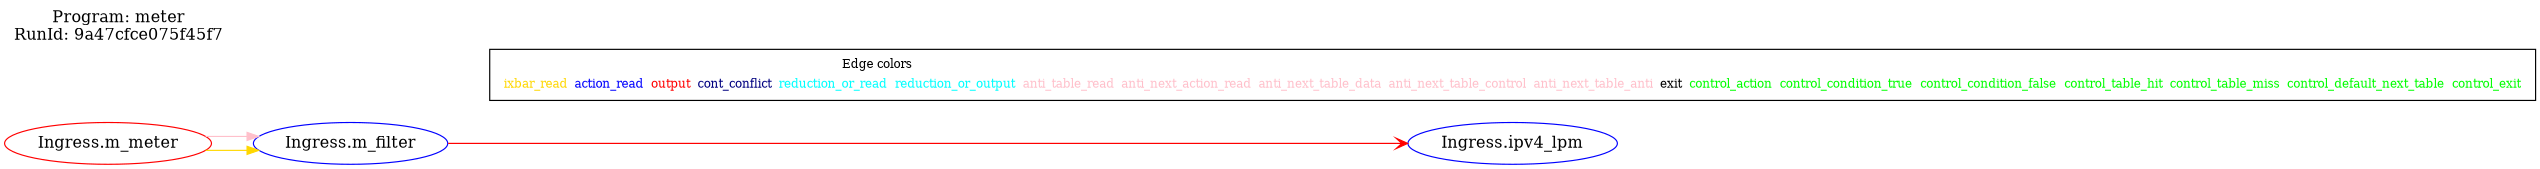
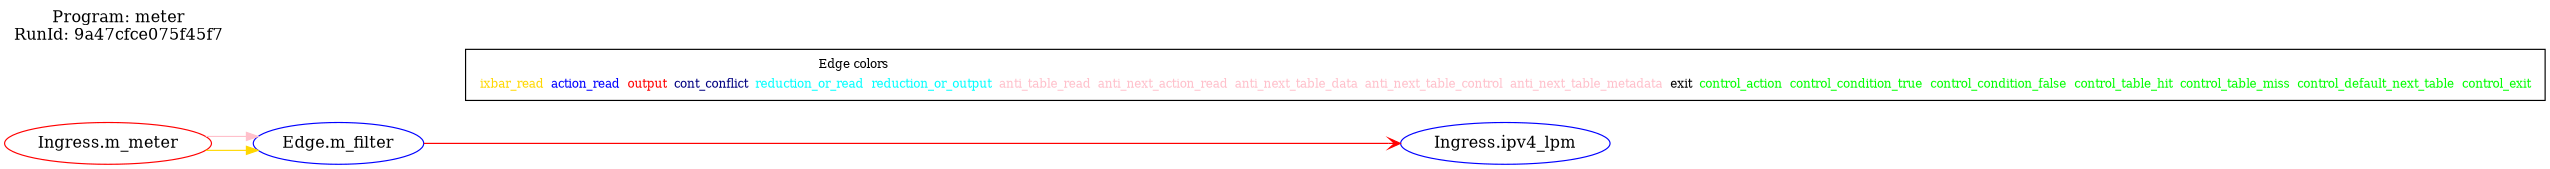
(1593, 84) -> (1587, 84)
(351, 143) -> (338, 143)
